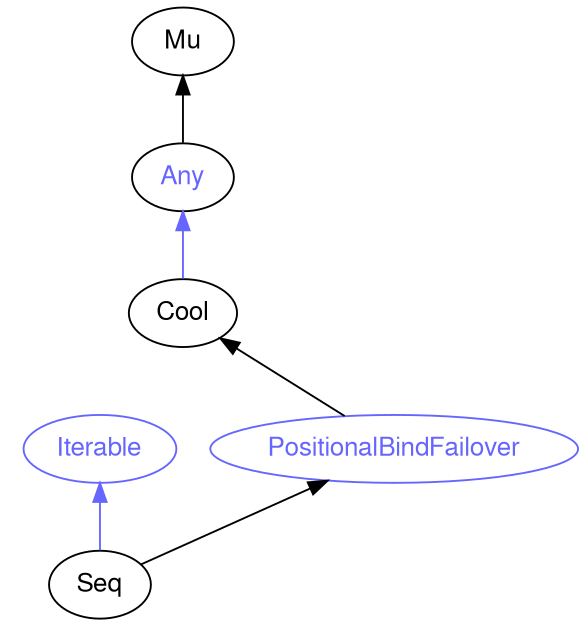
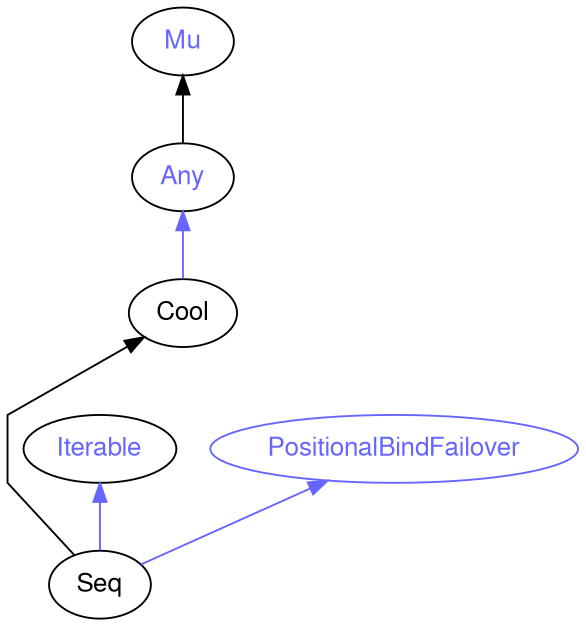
(183, 41) -> (183, 41)
(291, 382) -> (8, 429)
(100, 449) -> (100, 449)
(226, 526) -> (226, 526)
